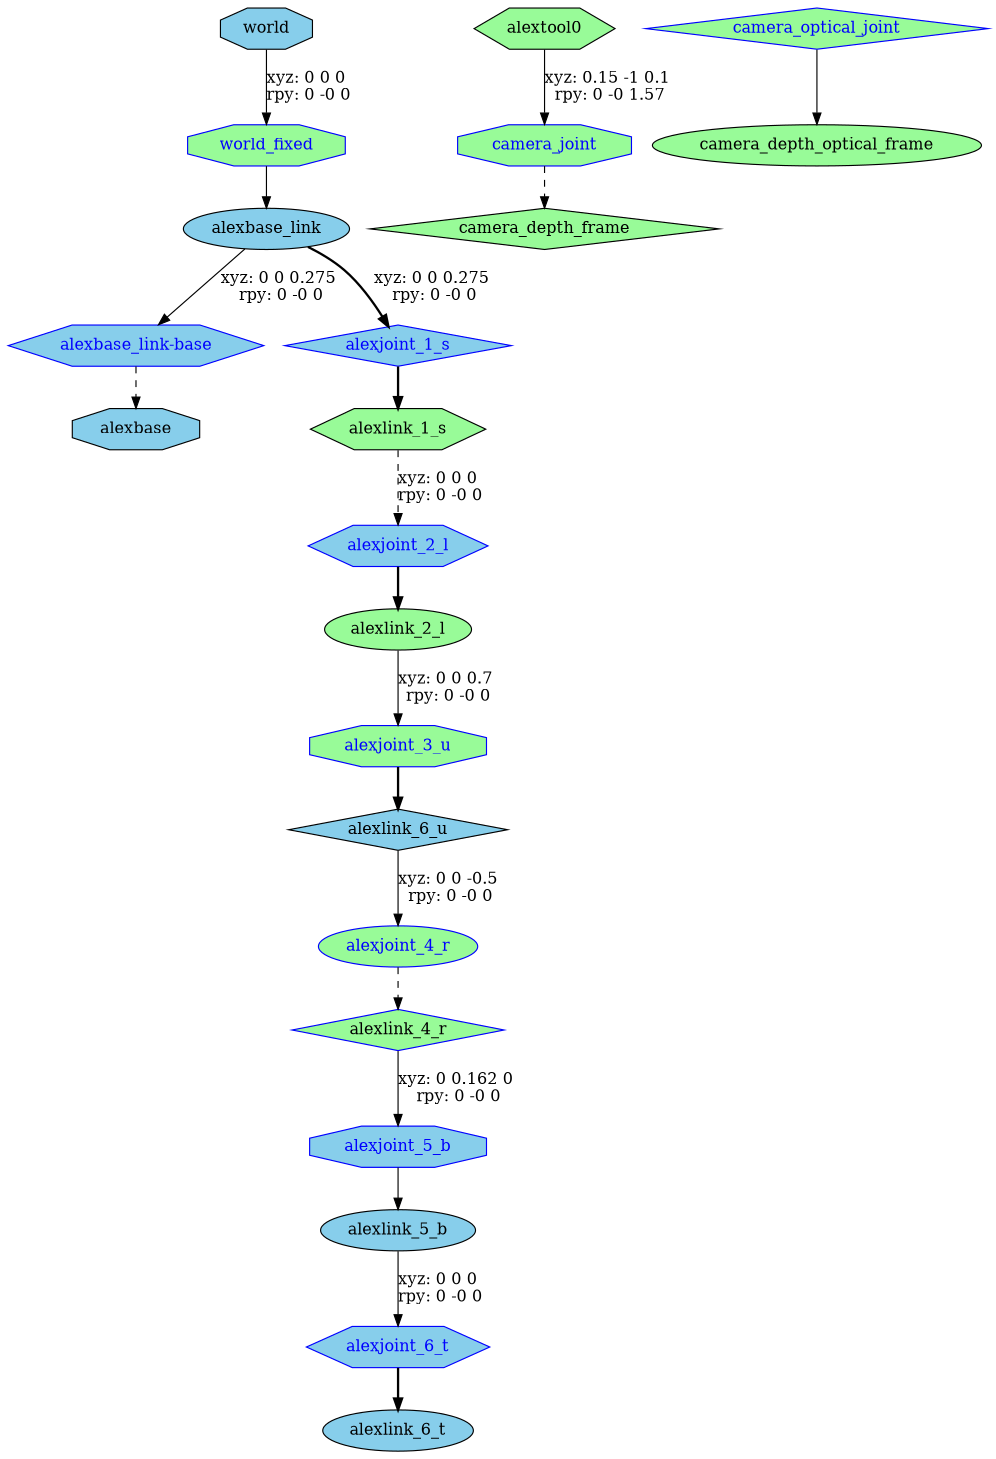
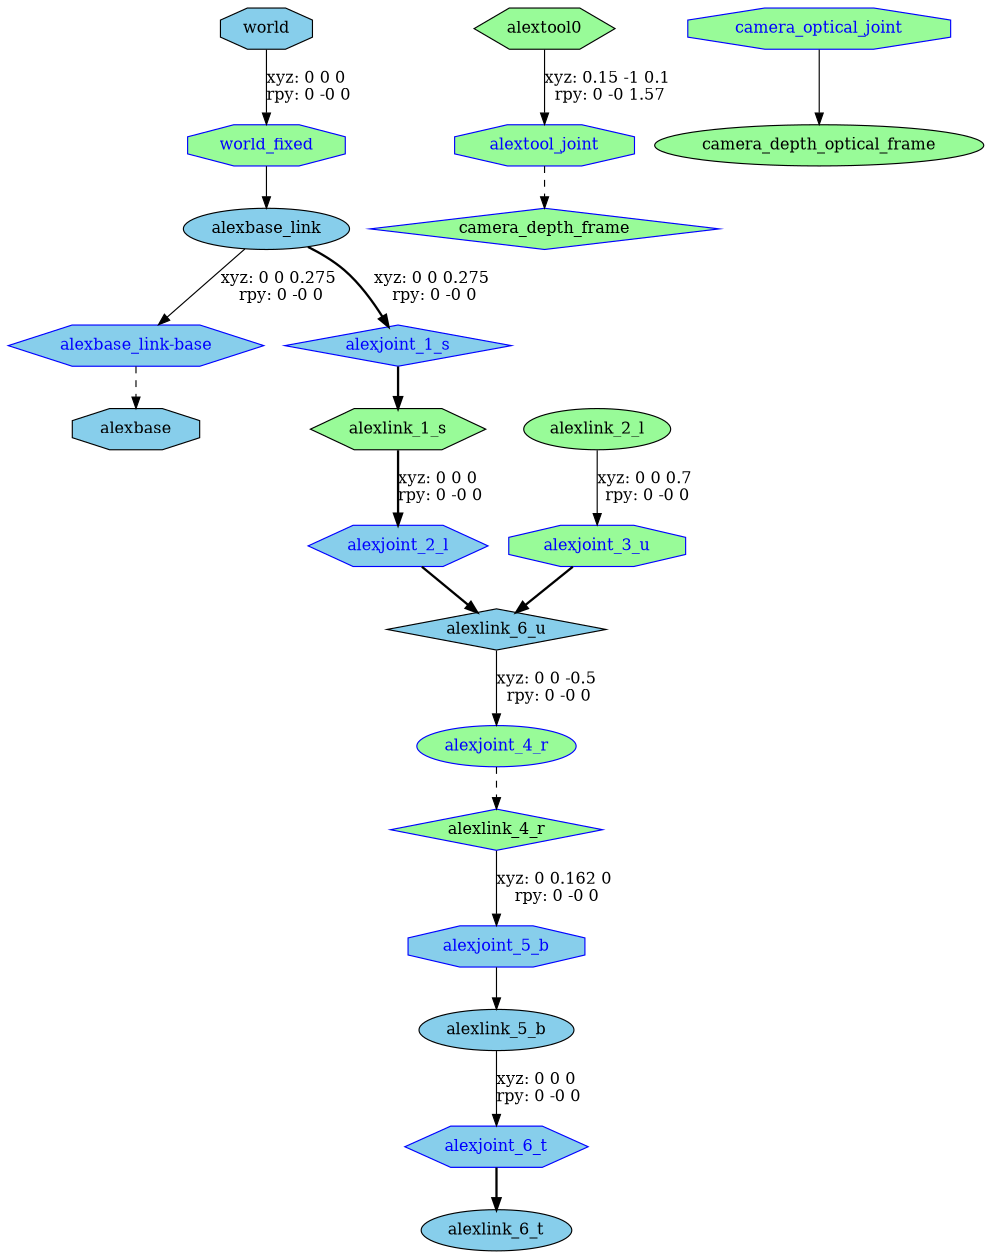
(817, 29) -> (819, 29)
(545, 145) -> (545, 145)
(545, 229) -> (545, 229)
(398, 482) -> (398, 482)
(398, 582) -> (445, 586)
